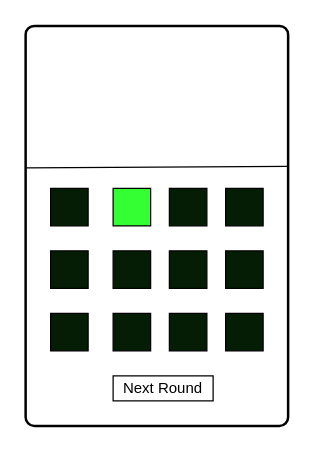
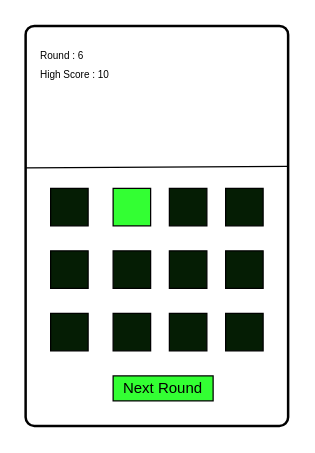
none -> (88, 63)
(163, 388) -> (163, 388)
